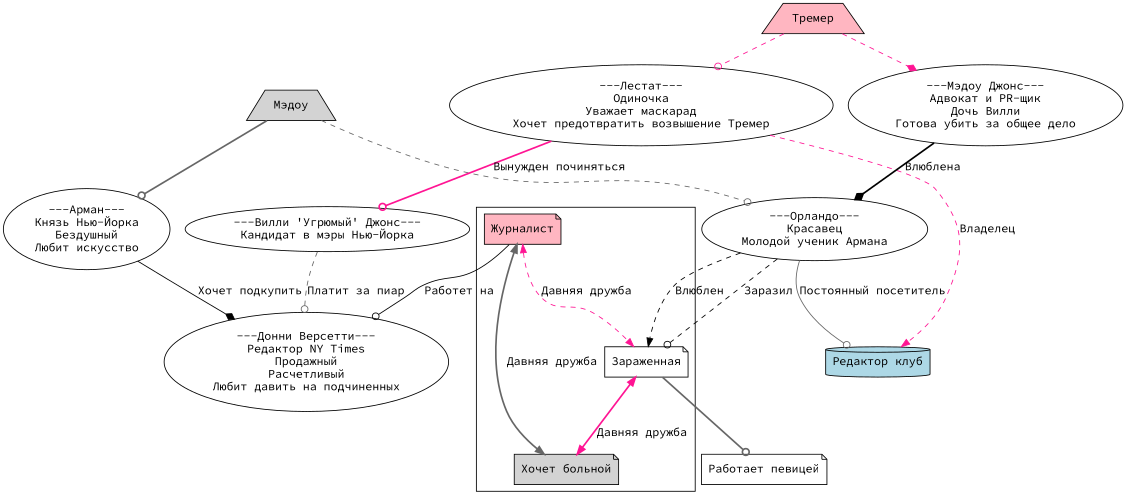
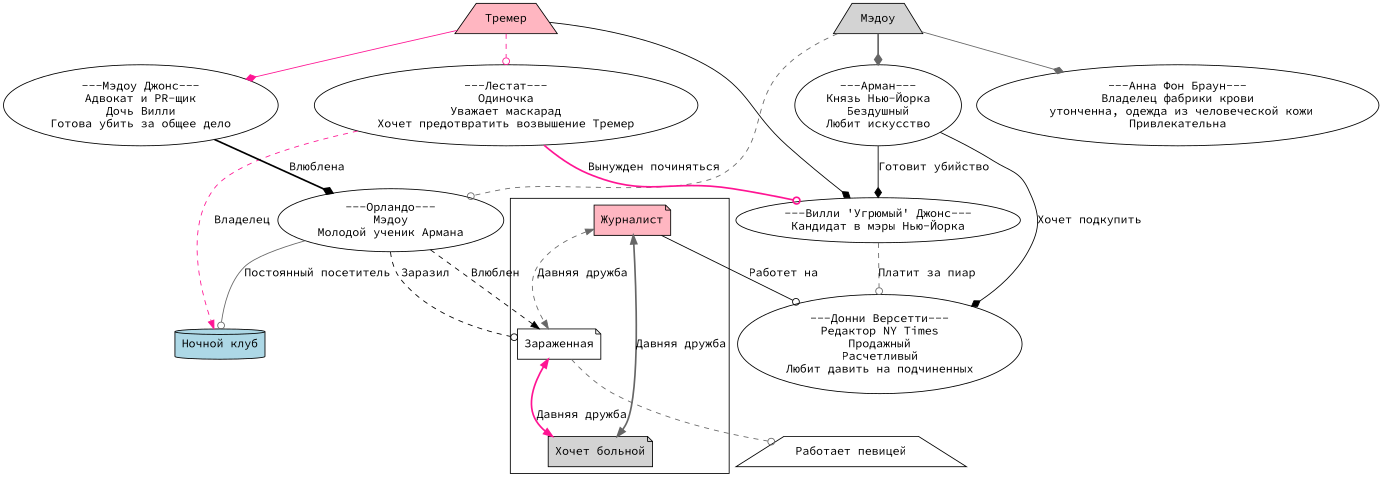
(875, 50) -> (356, 53)
none -> (716, 71)
none -> (1178, 105)
(206, 157) -> (878, 44)
none -> (878, 167)
(815, 229) -> (391, 220)
(564, 307) -> (538, 266)
(878, 362) -> (220, 344)
(703, 413) -> (663, 415)
(764, 469) -> (851, 452)
